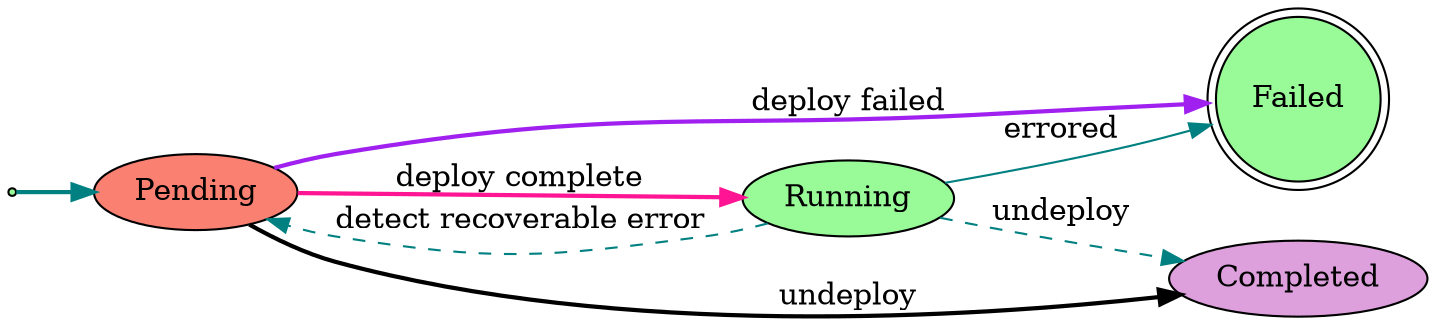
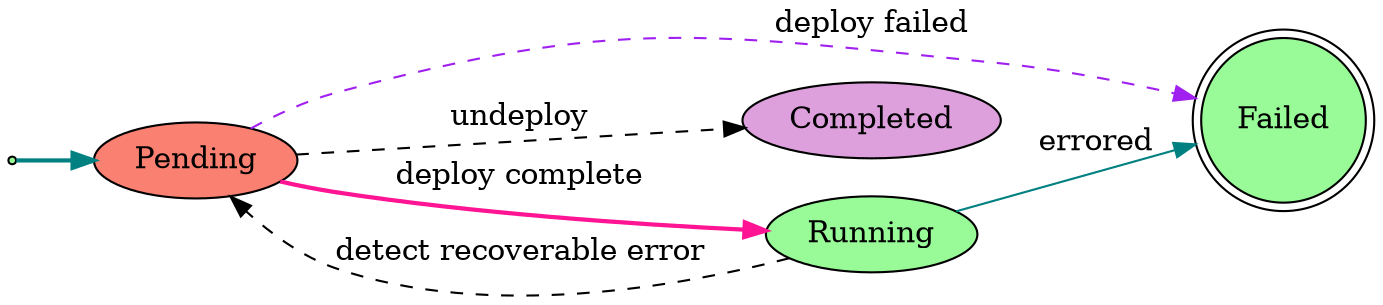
(728, 121) -> (708, 39)
(1051, 239) -> none
(528, 254) -> (509, 295)
(699, 313) -> (510, 142)
